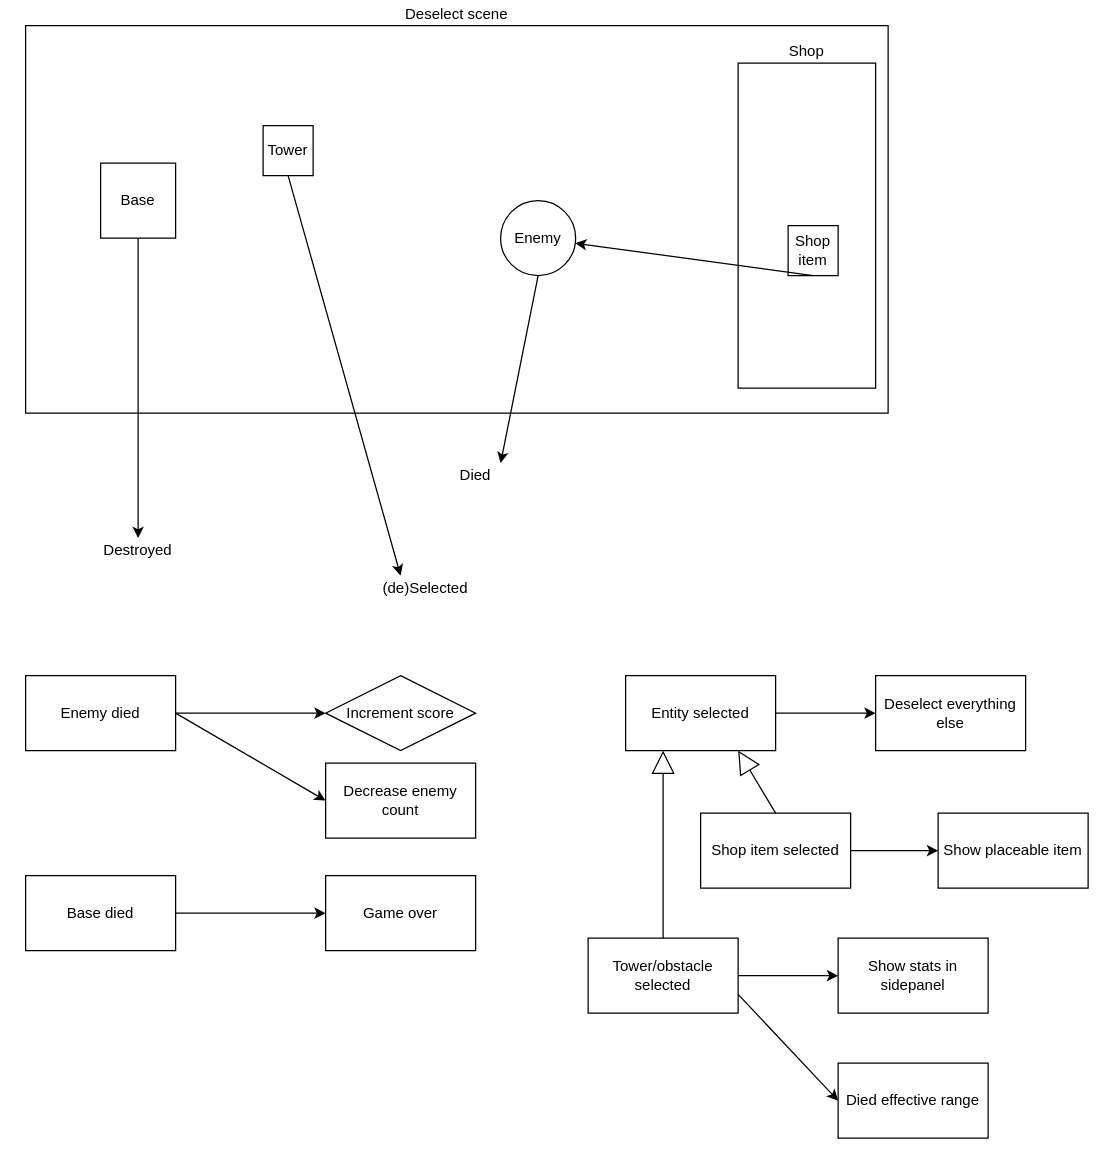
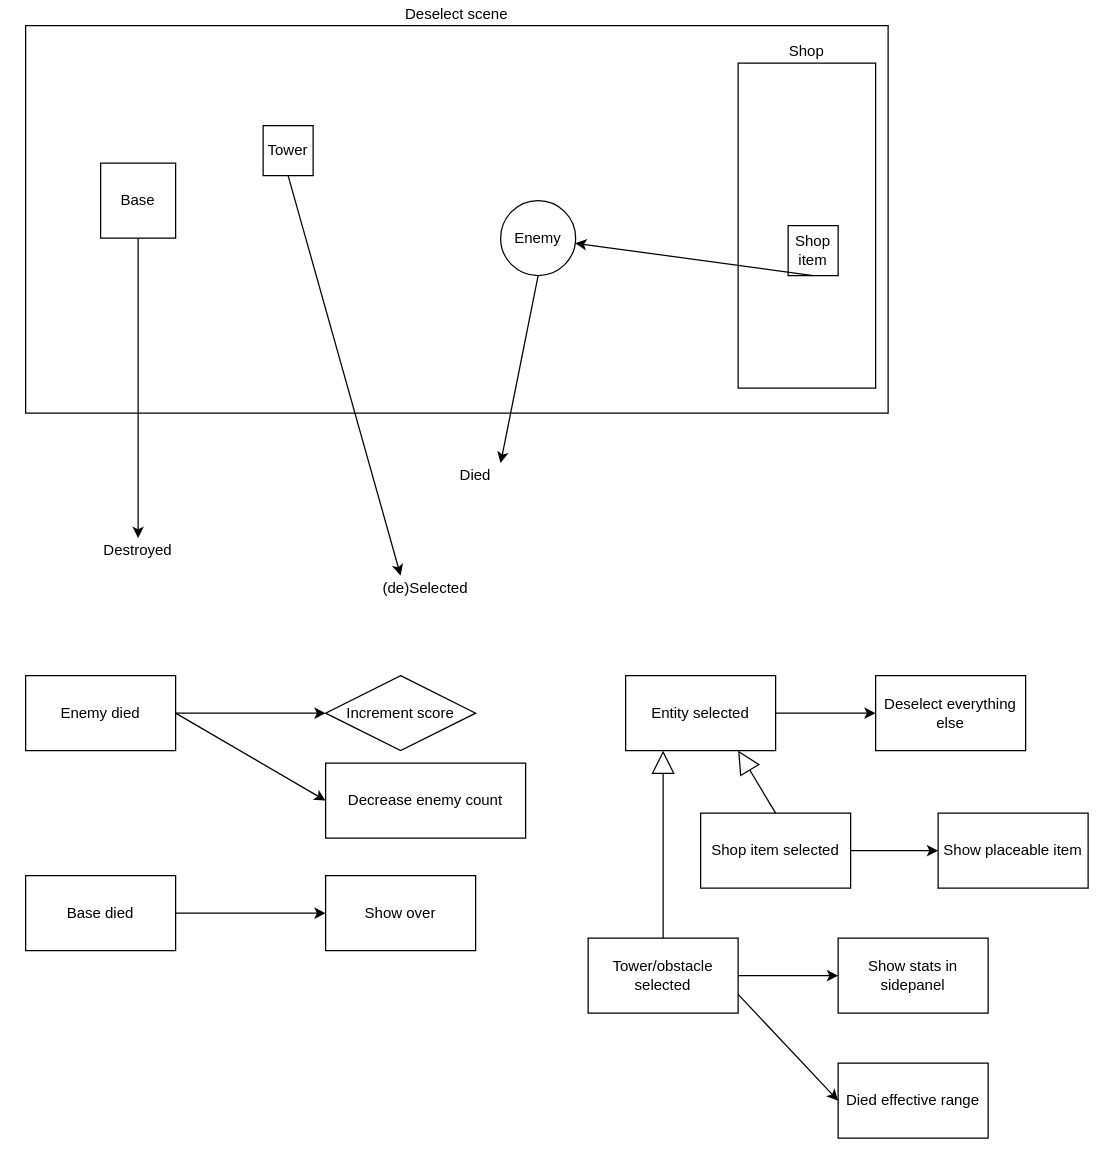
(401, 801) -> (426, 801)
(401, 913) -> (401, 913)
